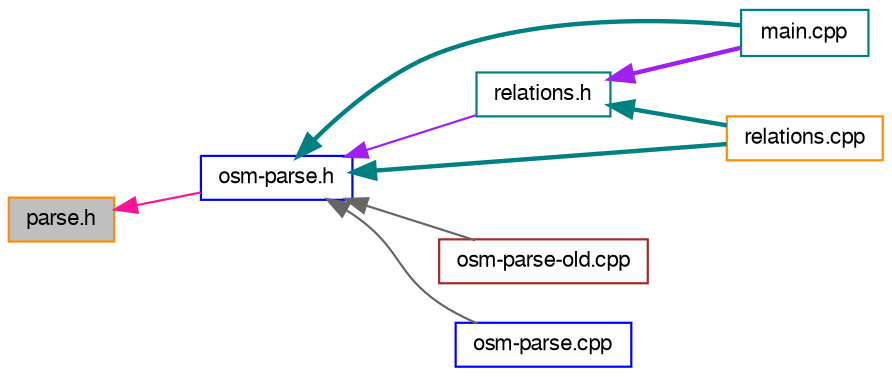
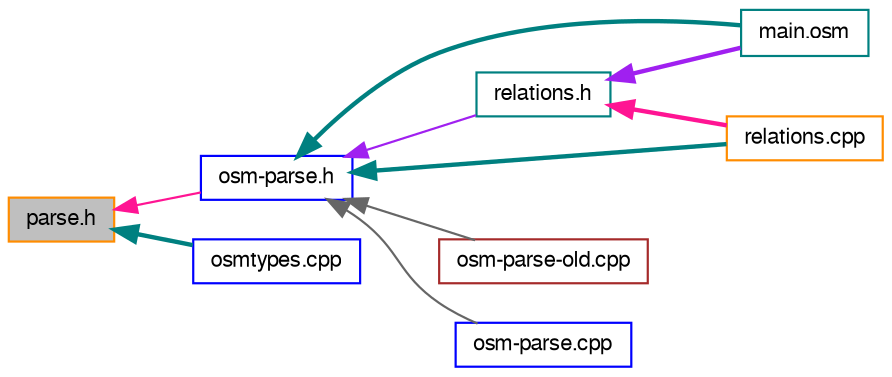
(805, 33) -> (805, 33)
(680, 117) -> (680, 117)
none -> (277, 261)
